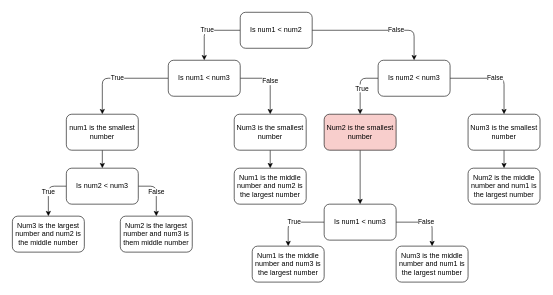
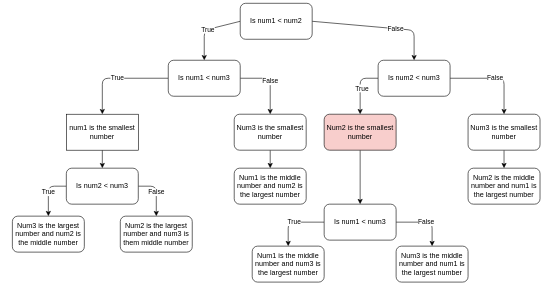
(276, 30) -> (276, 21)
(102, 132) -> (102, 132)
